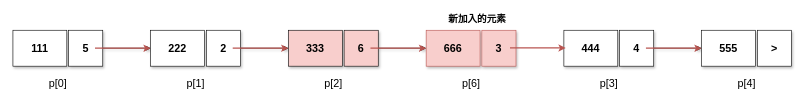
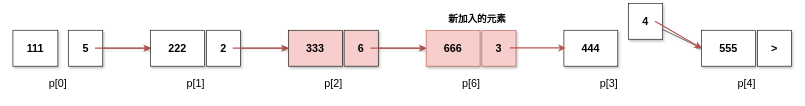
(39, 48) -> (35, 48)
(637, 48) -> (646, 21)
